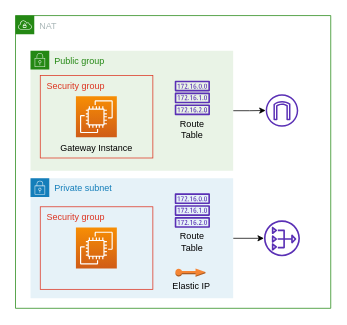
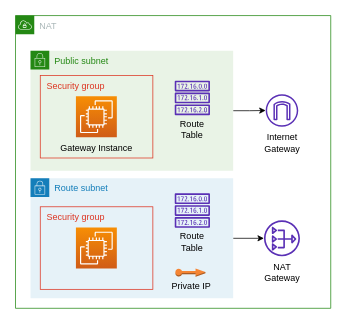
(81, 61) -> (84, 61)
none -> (282, 143)
(87, 189) -> (83, 189)
none -> (282, 273)
(191, 286) -> (191, 286)
